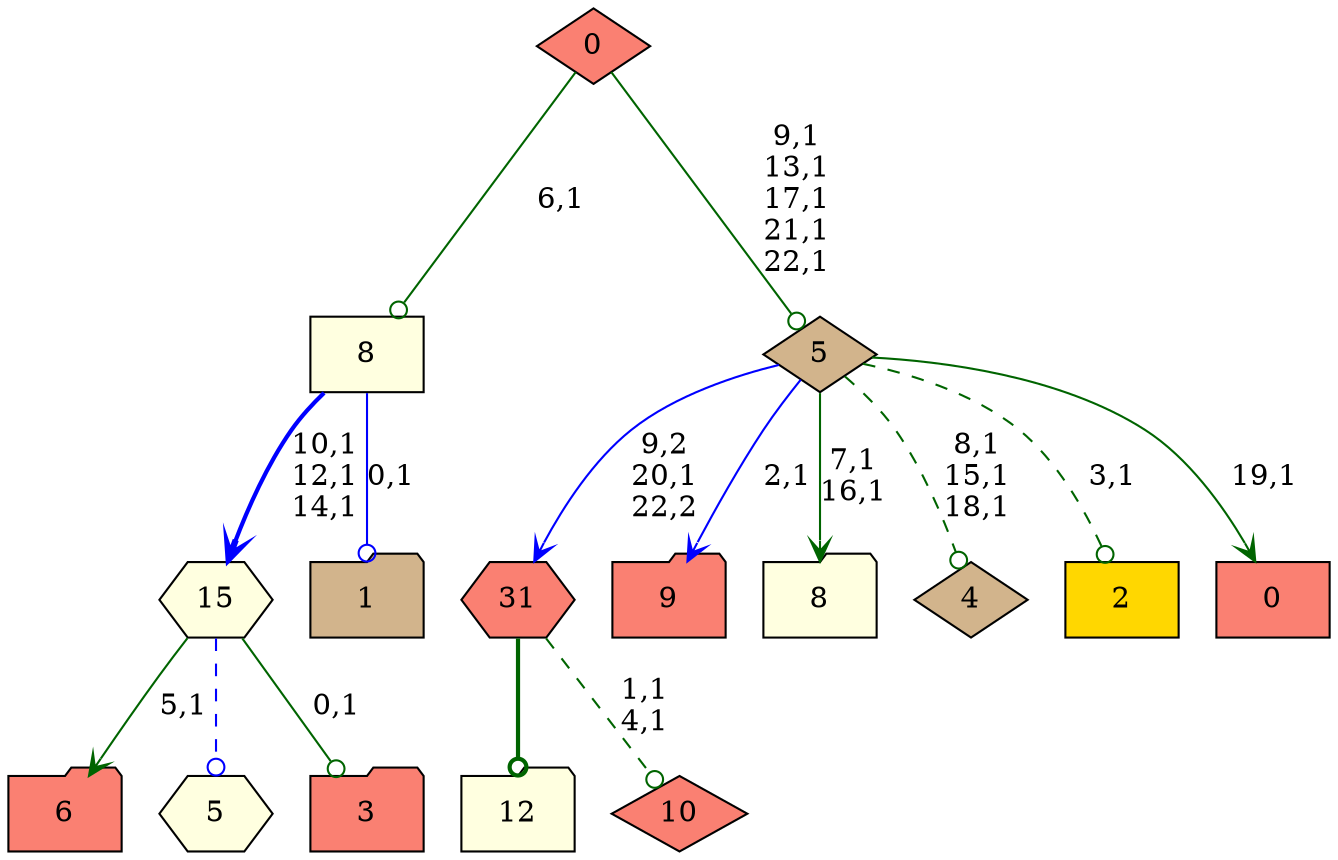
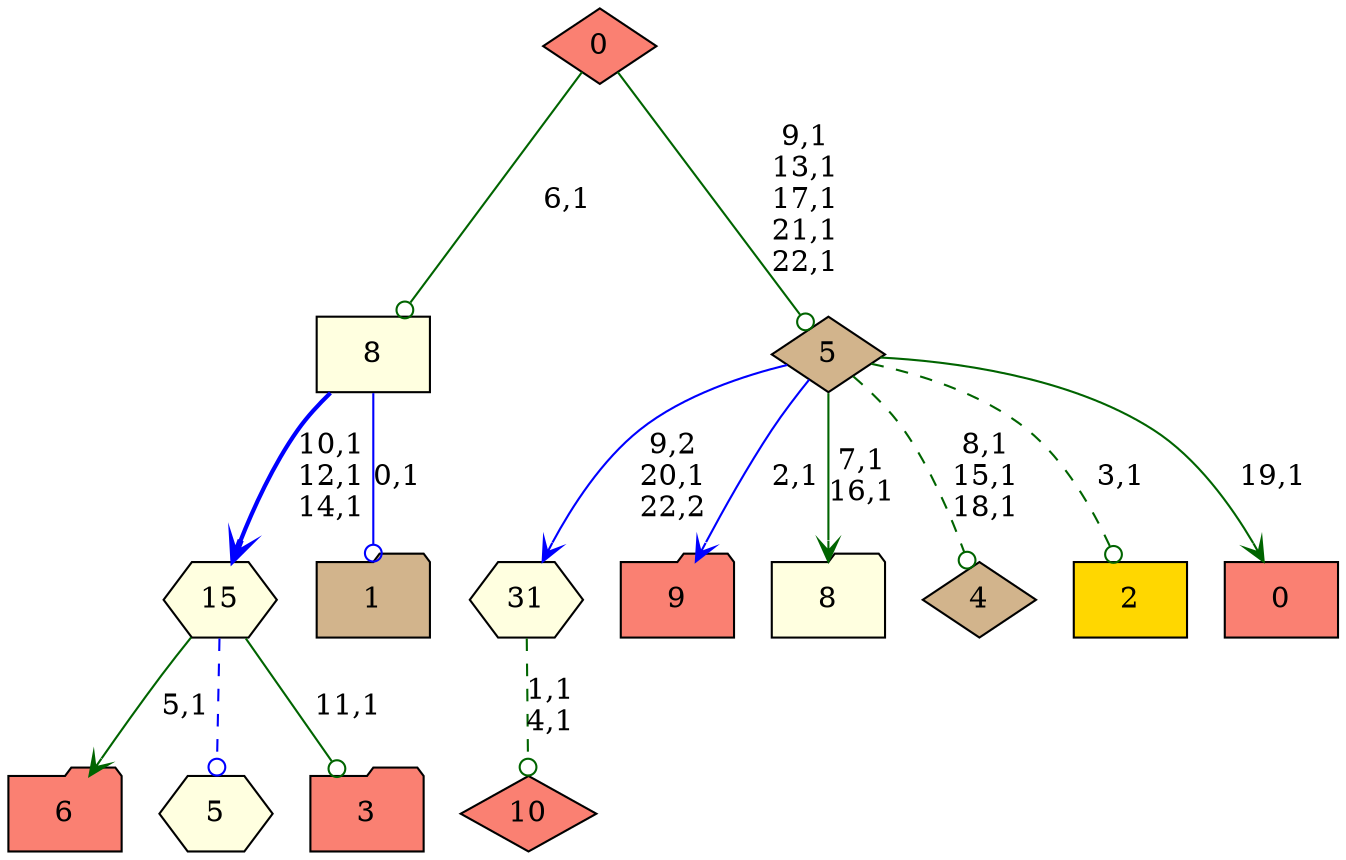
(518, 600) -> (526, 600)
(337, 707) -> (348, 707)
(518, 814) -> none
